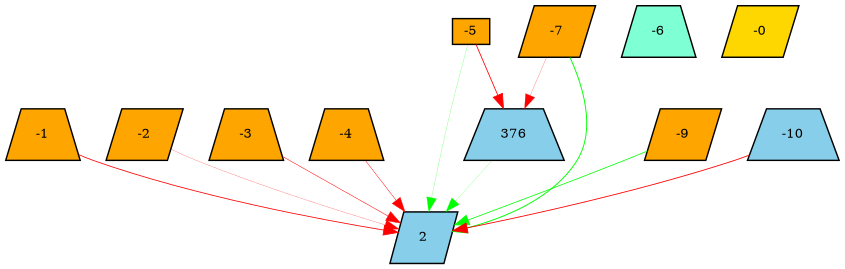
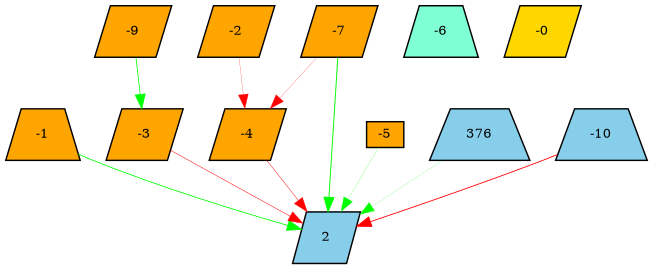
(487, 70) -> none
(538, 76) -> (298, 78)
(246, 135) -> (145, 135)
(347, 135) -> (248, 135)
(576, 179) -> (138, 76)
(277, 190) -> (241, 76)
(229, 199) -> (182, 193)
